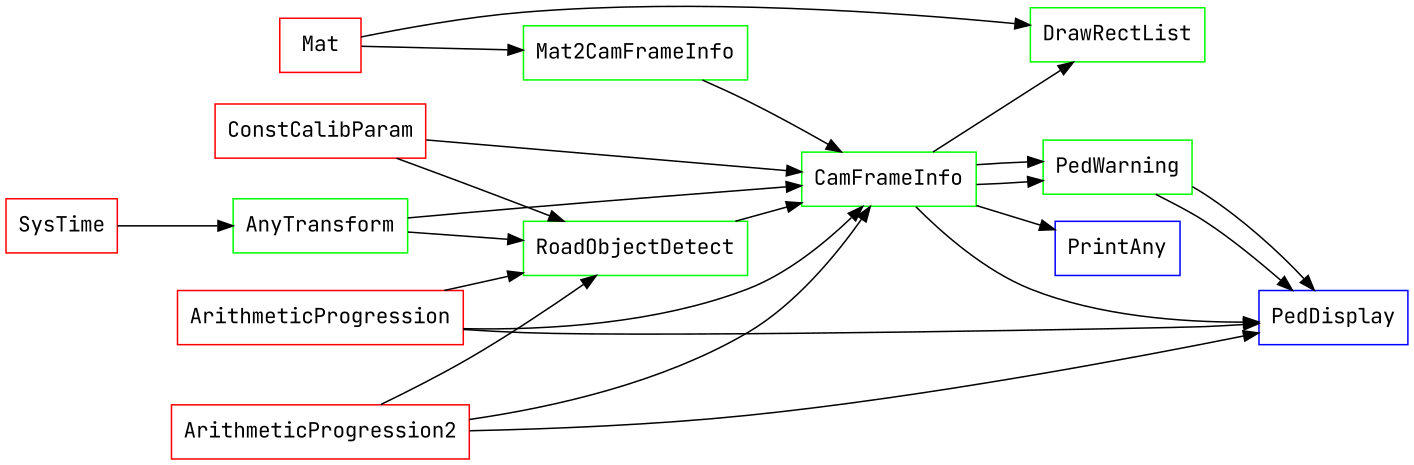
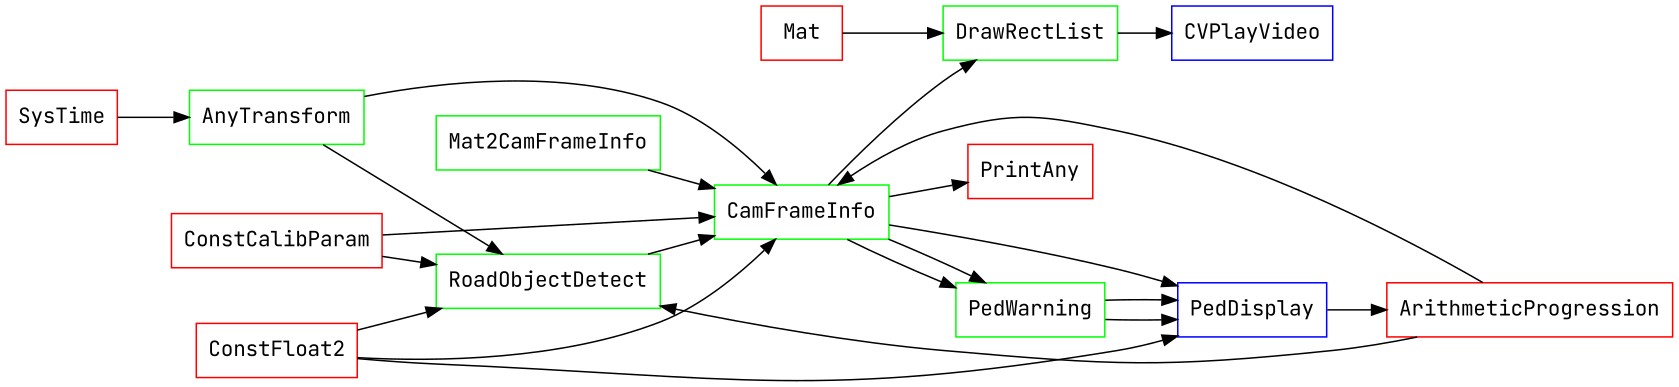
none -> (1252, 33)
(435, 48) -> none
(1118, 248) -> (1030, 171)
(853, 333) -> (1349, 310)
(320, 432) -> (277, 350)
